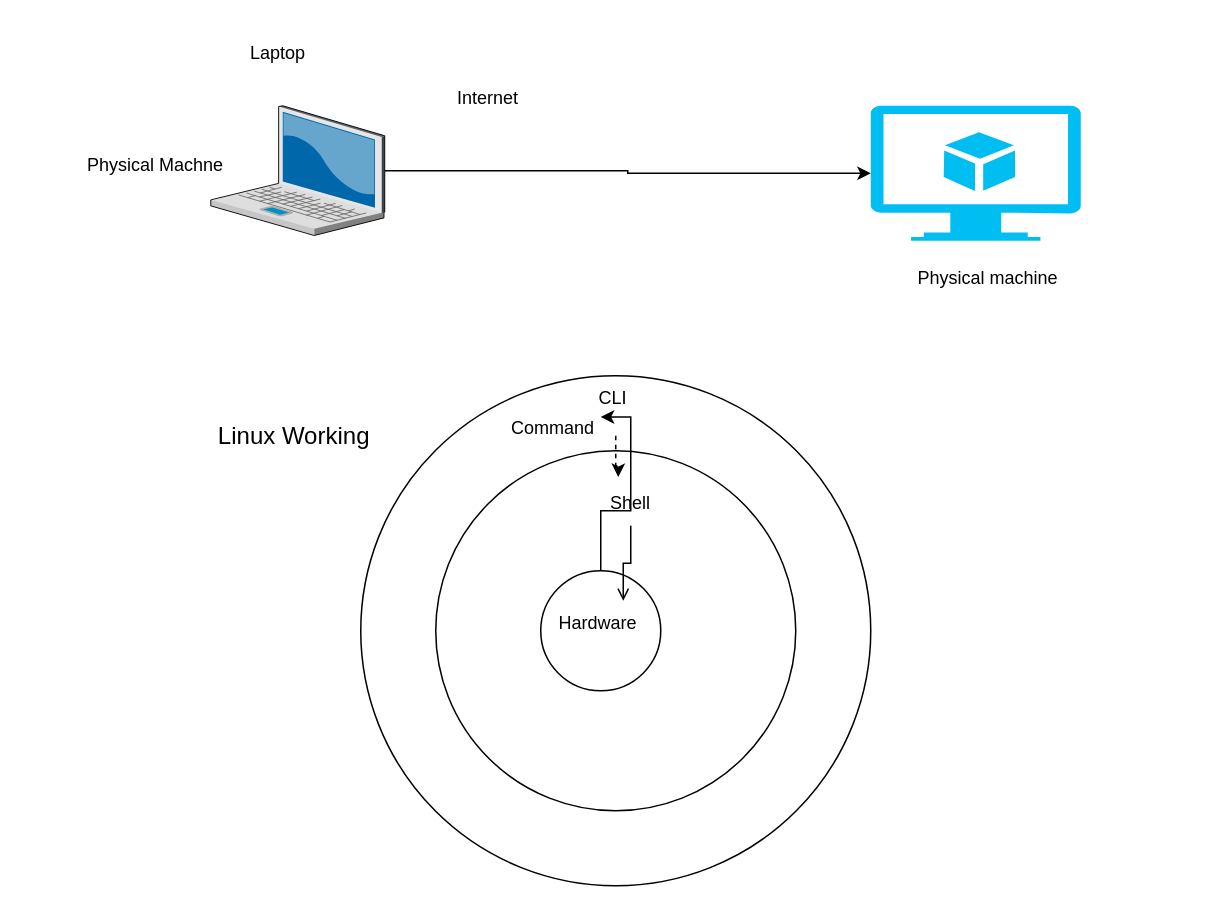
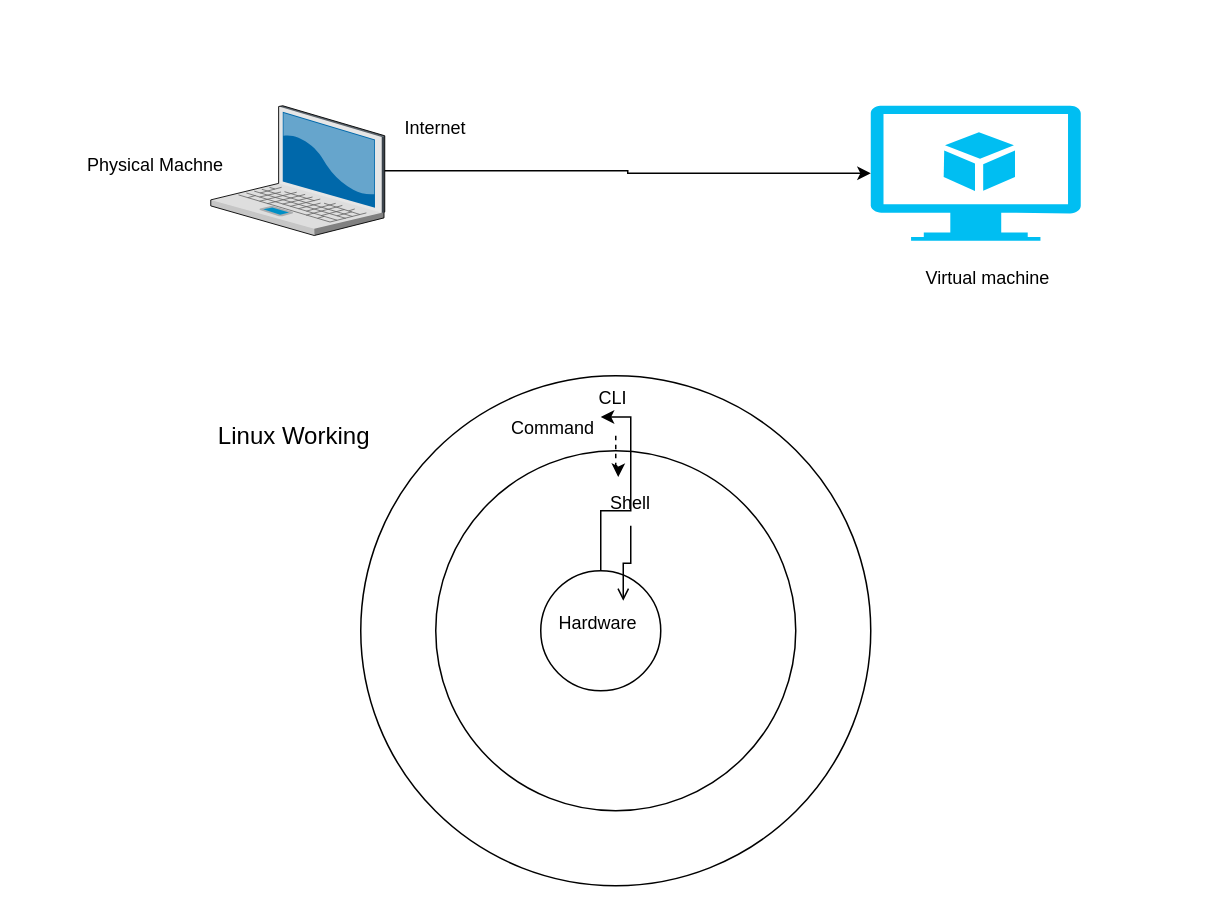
(278, 53) -> none
(488, 98) -> (436, 128)
(991, 278) -> (991, 278)
